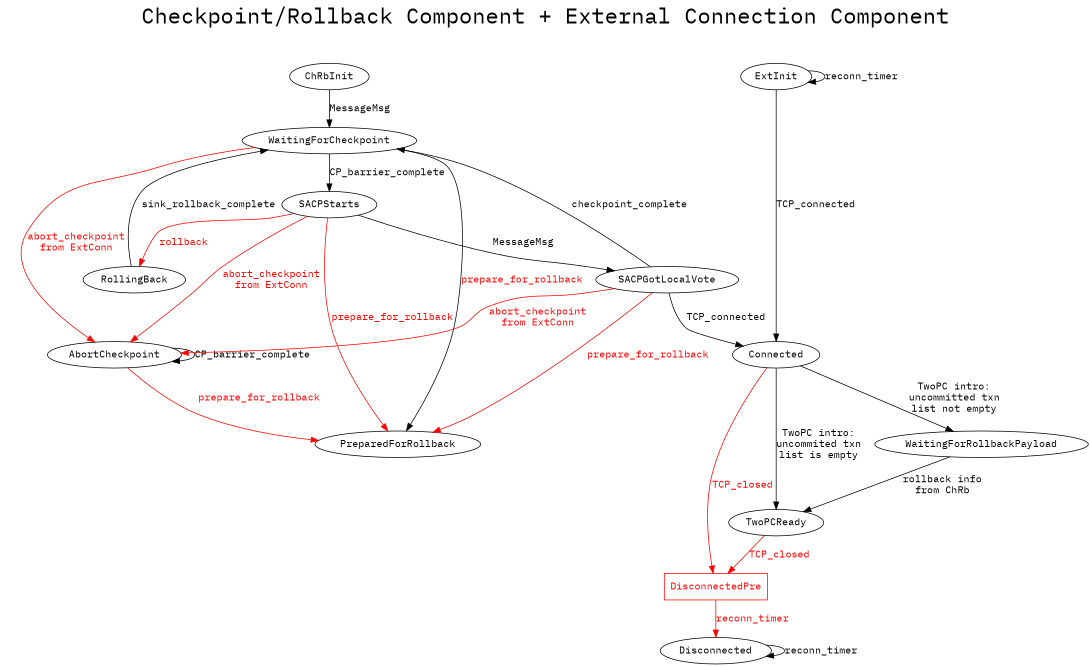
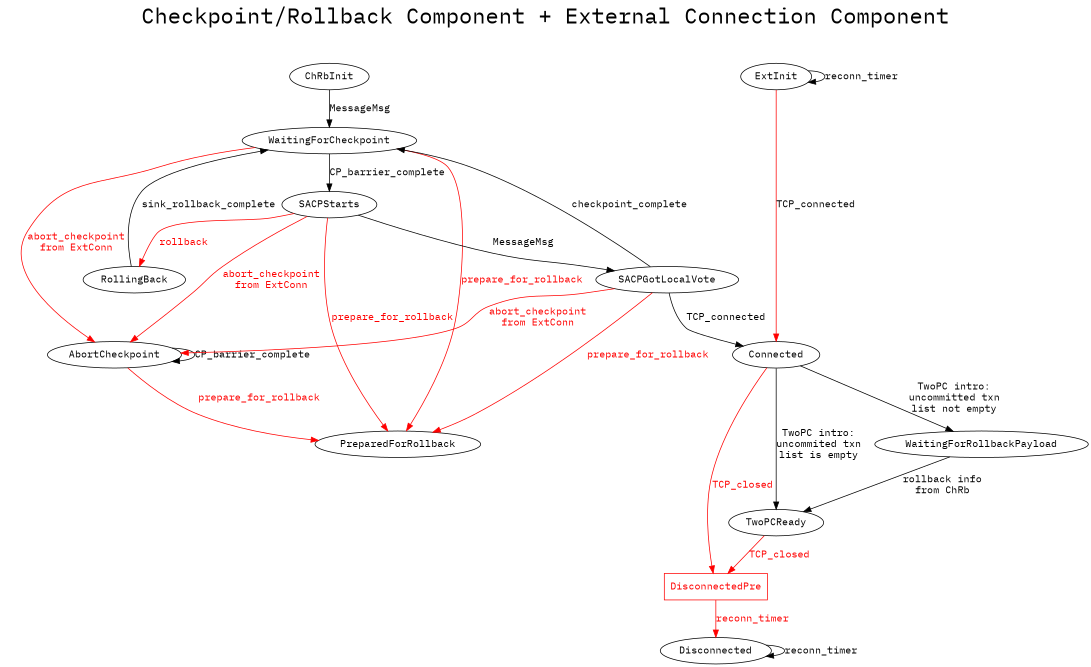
(776, 212) -> (776, 212)
(461, 273) -> (461, 273)
